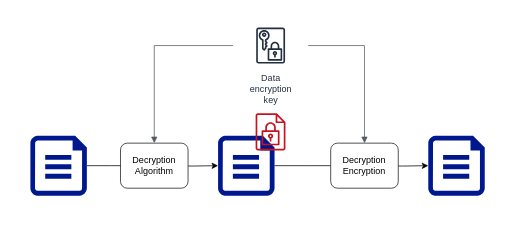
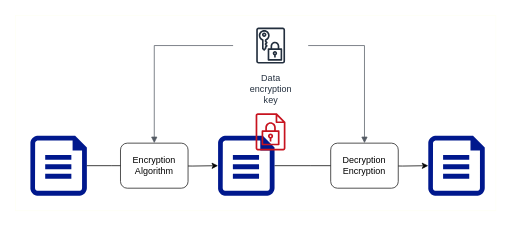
(154, 165) -> (154, 165)
